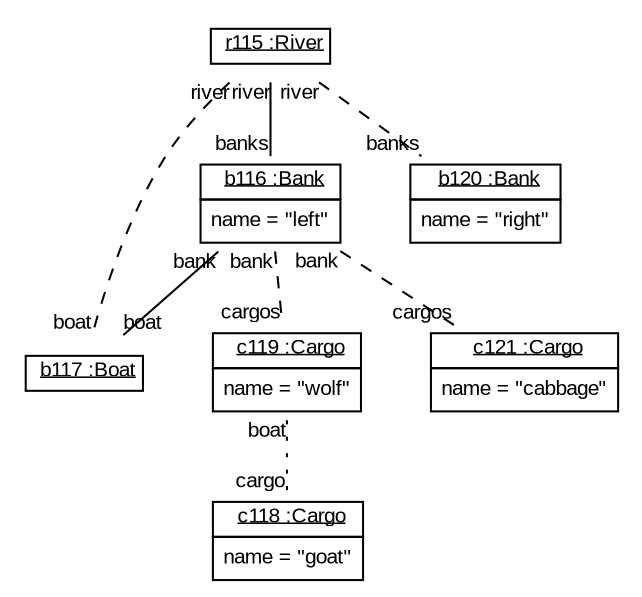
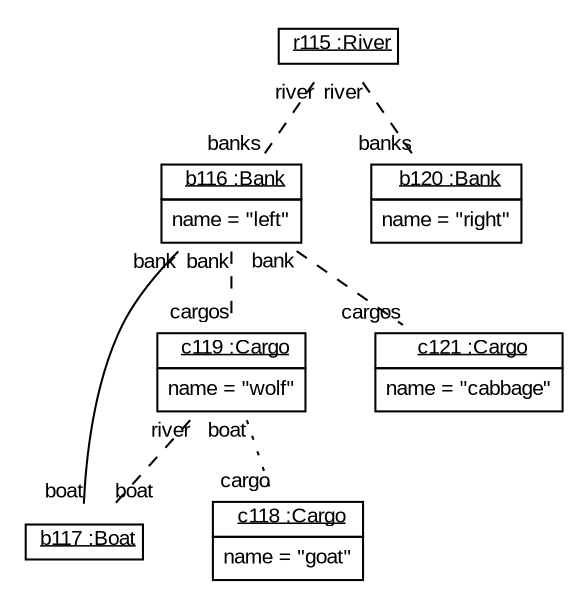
(270, 119) -> (288, 119)
(142, 198) -> (153, 462)
